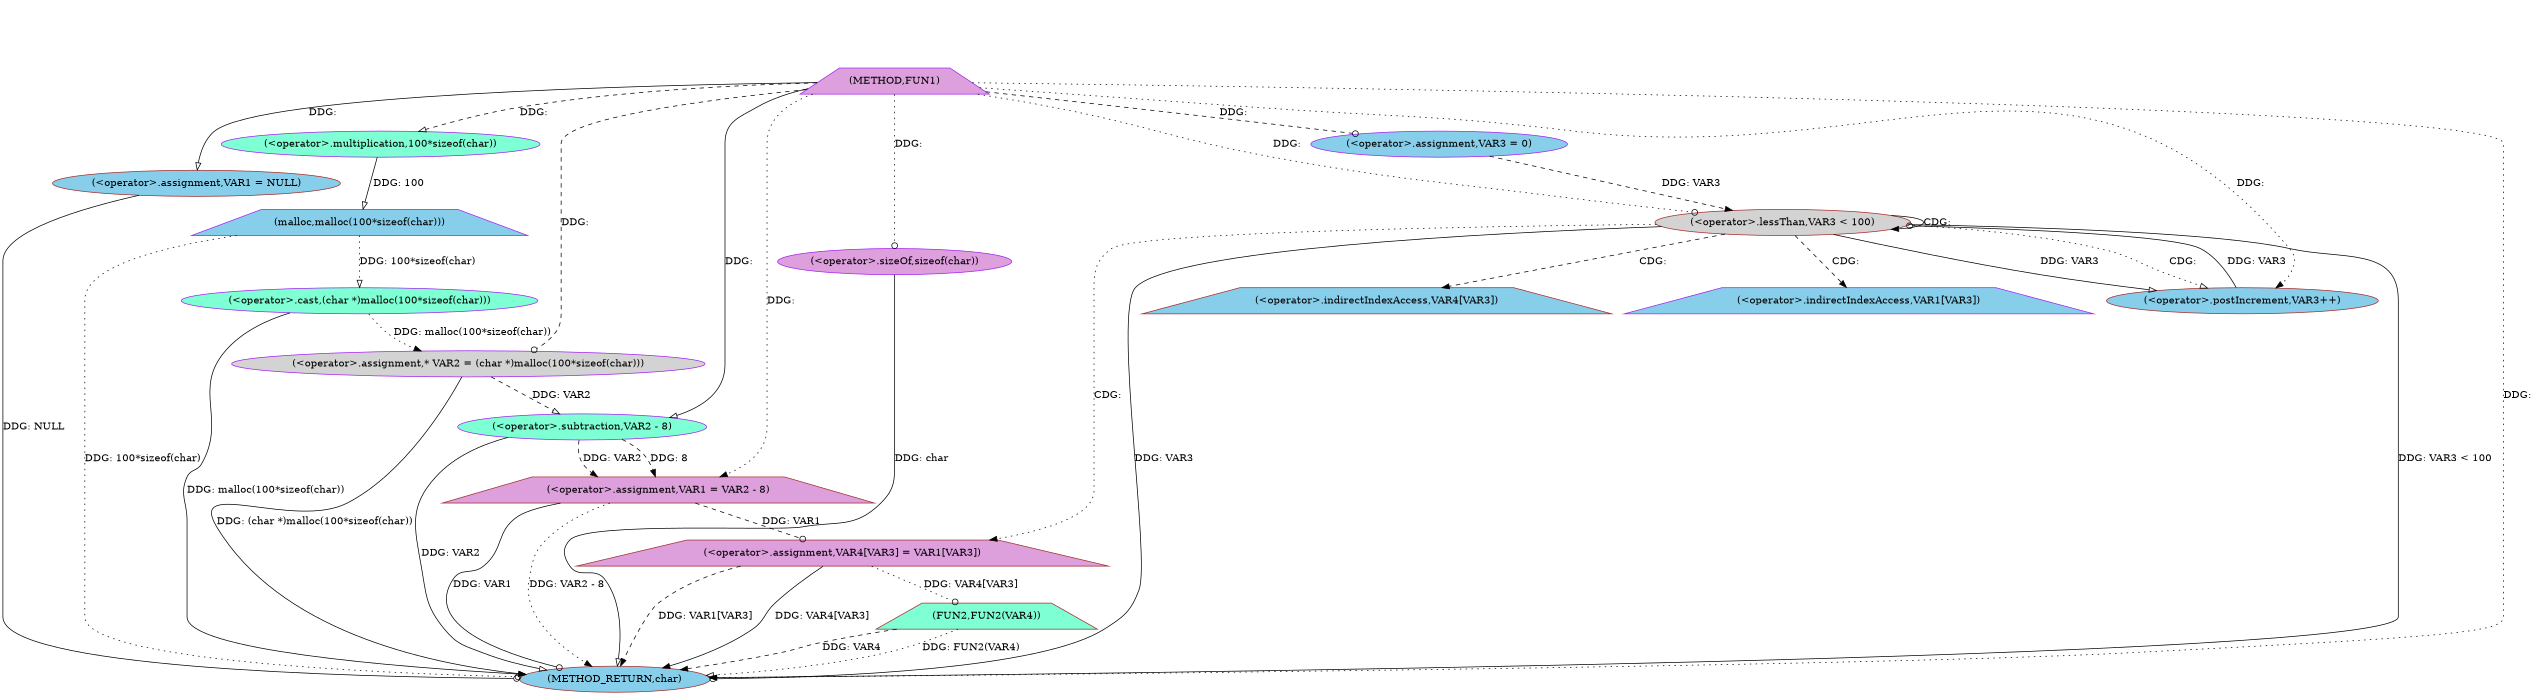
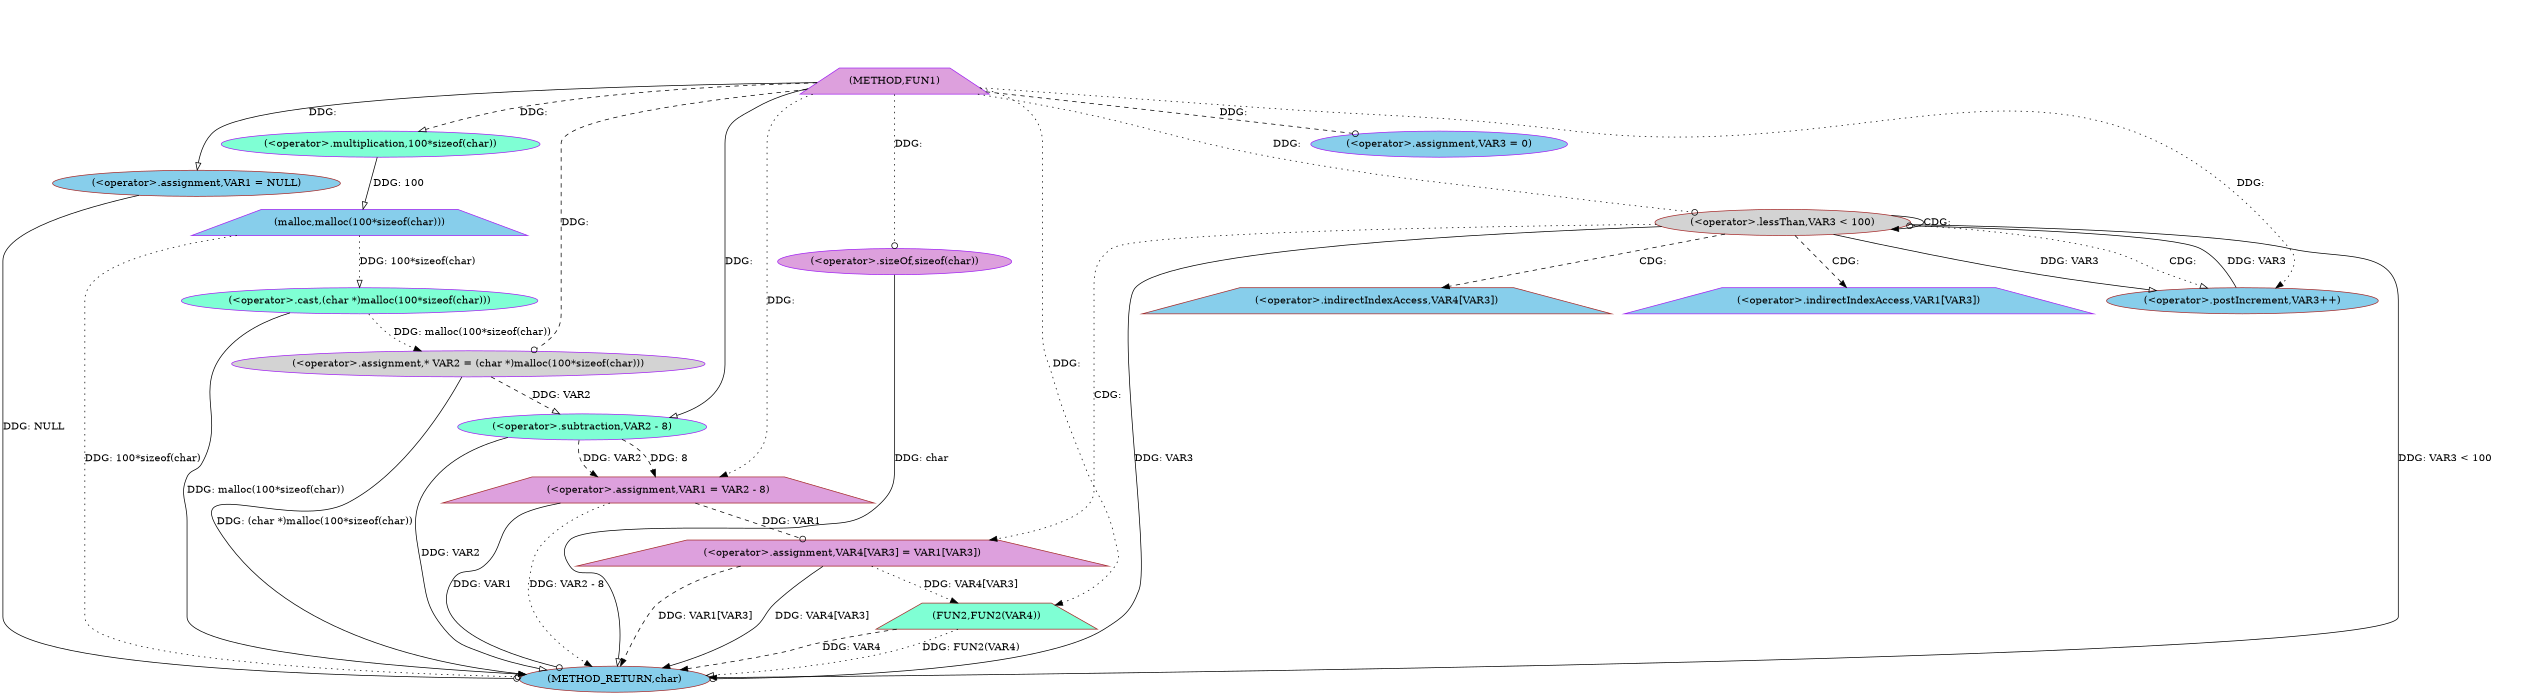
(1607, 183) -> none
(2503, 509) -> (1044, 350)
(911, 583) -> (911, 583)
